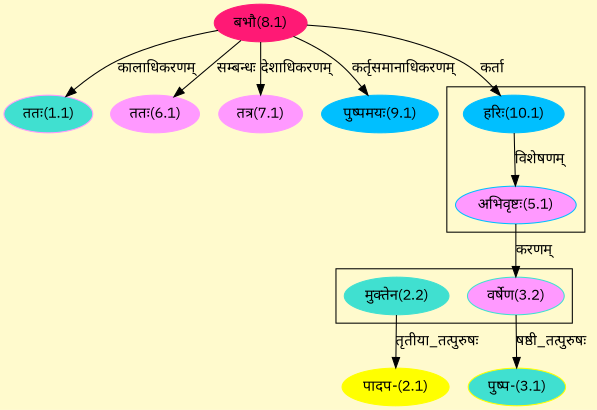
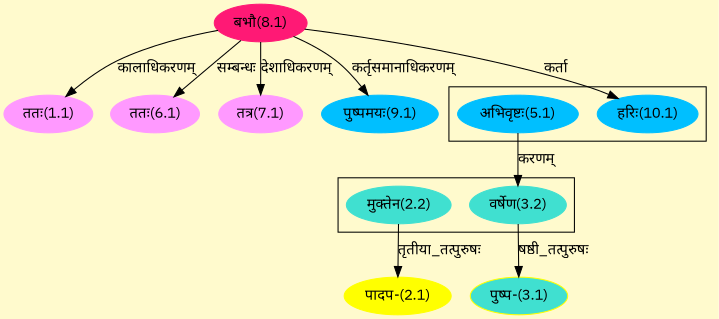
(48, 114) -> (48, 114)
(515, 154) -> none
(516, 205) -> (518, 114)
(516, 296) -> (518, 205)
